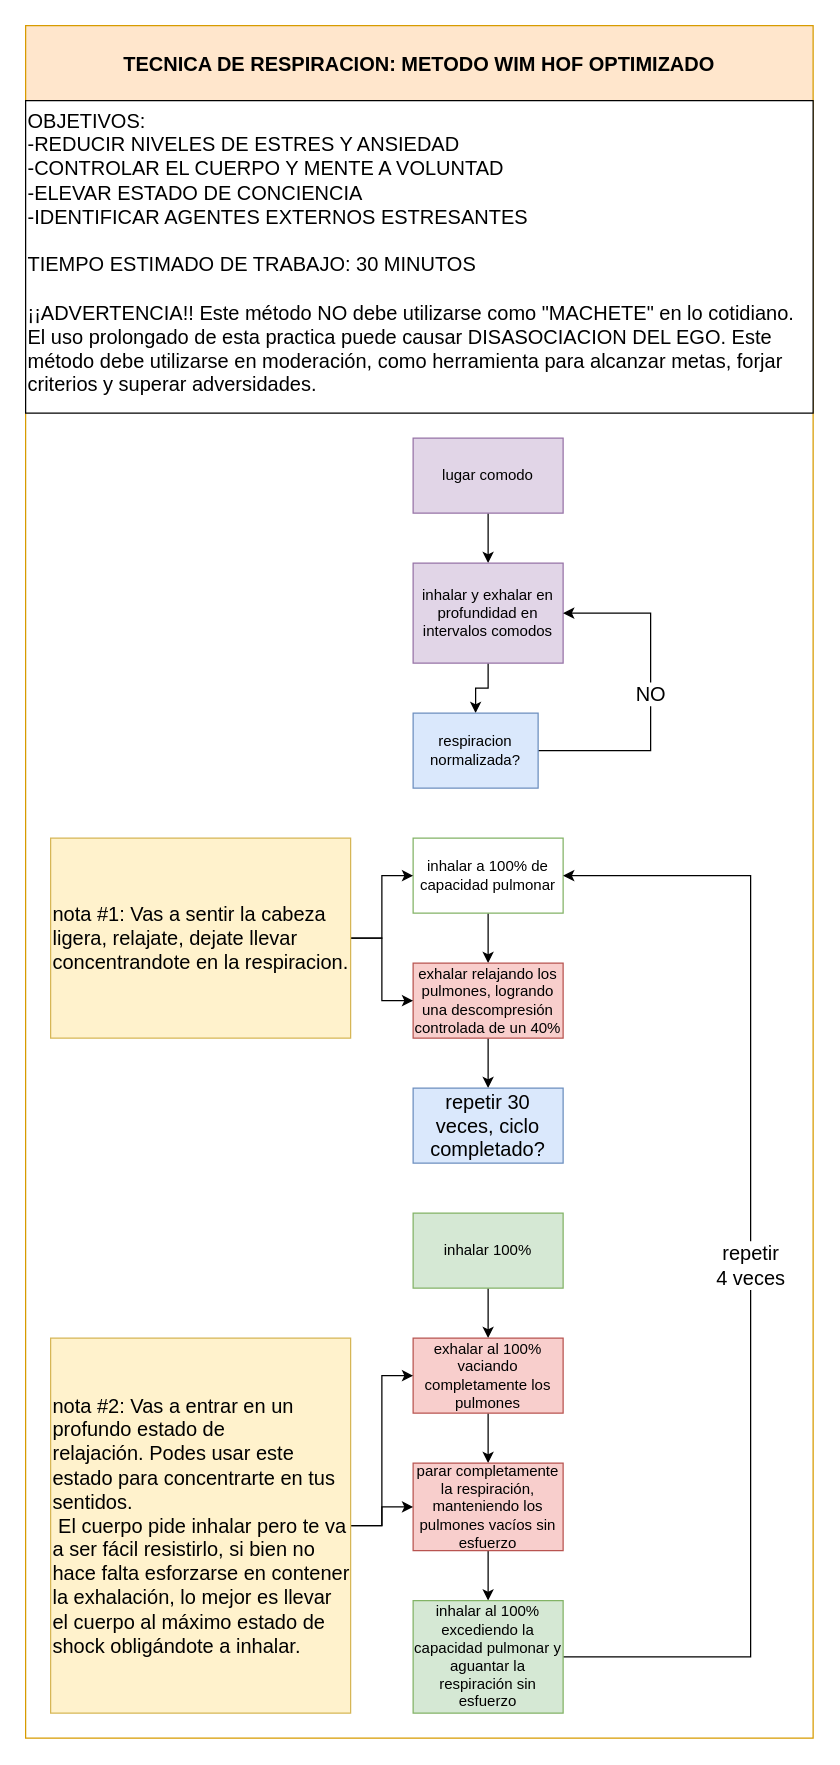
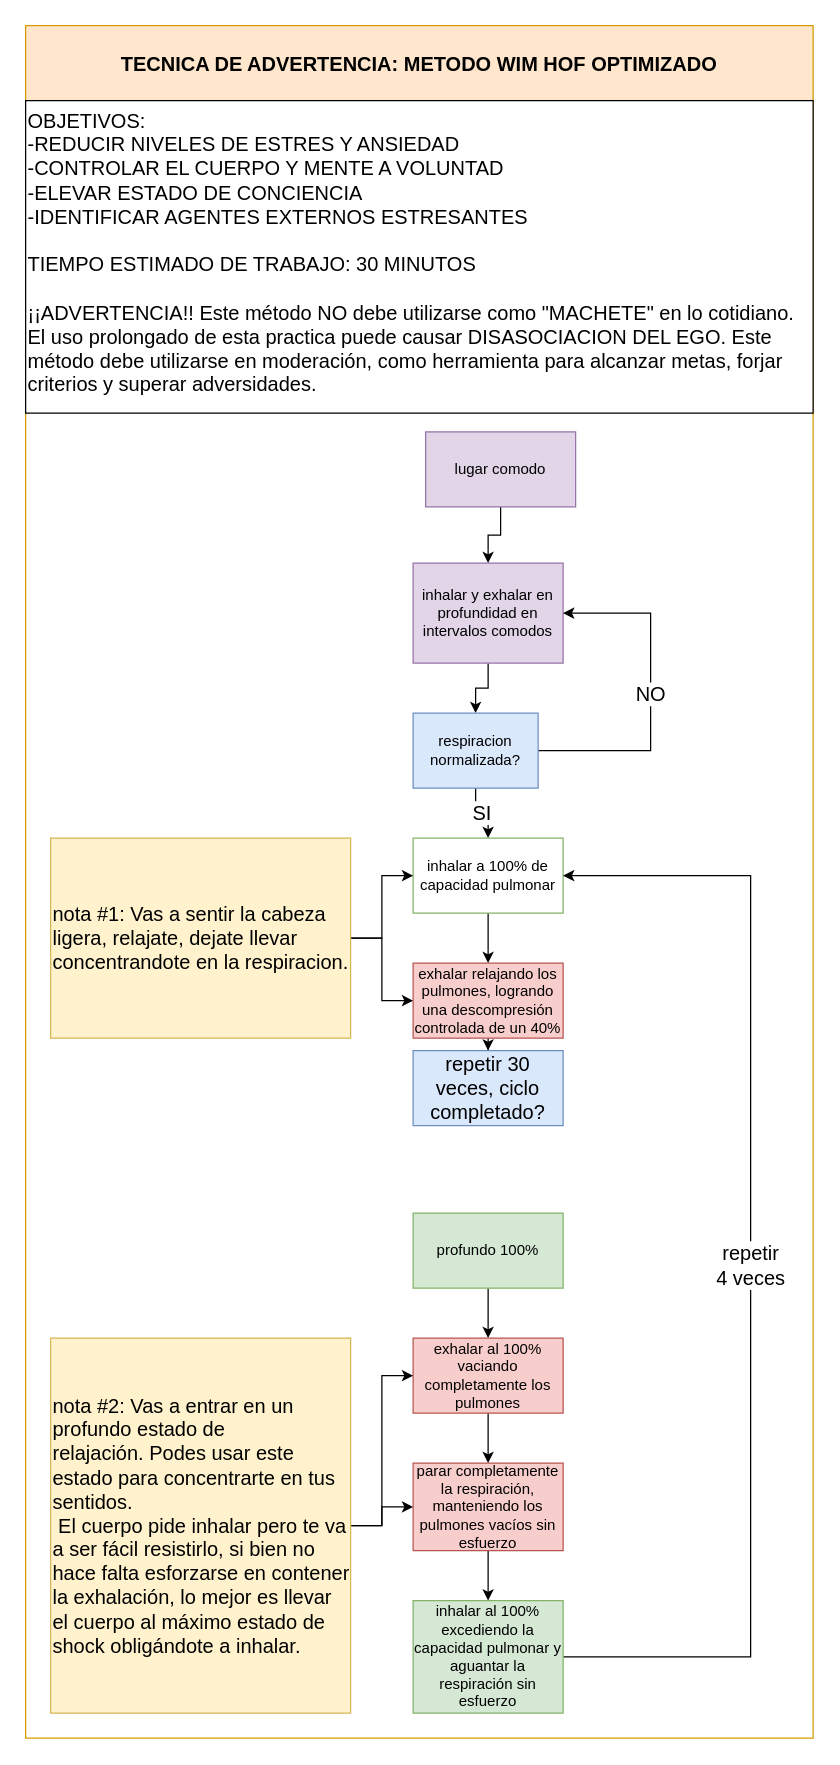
(419, 65) -> (419, 65)
(488, 476) -> (501, 469)
none -> (478, 813)
(488, 1126) -> (488, 1088)
(488, 1251) -> (488, 1251)
